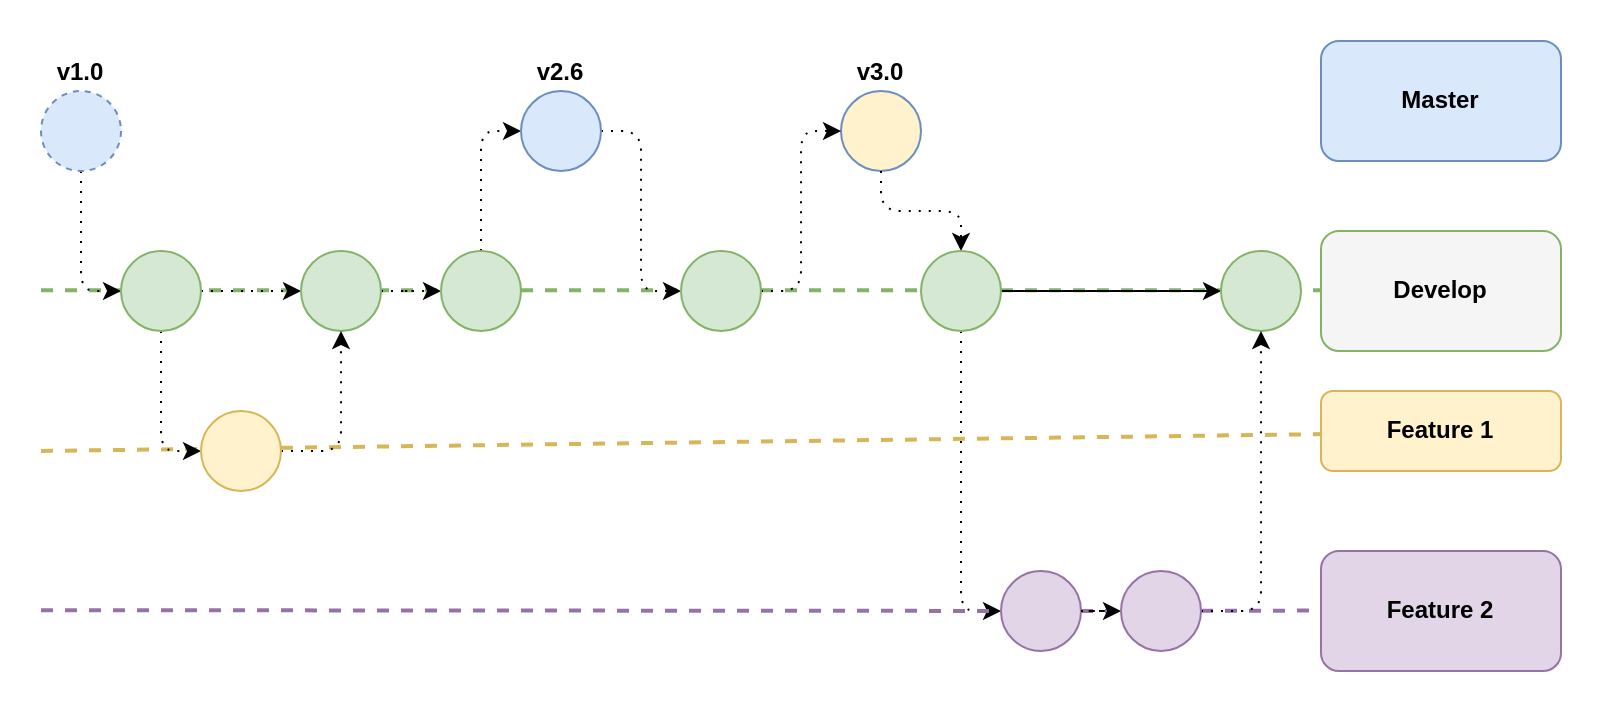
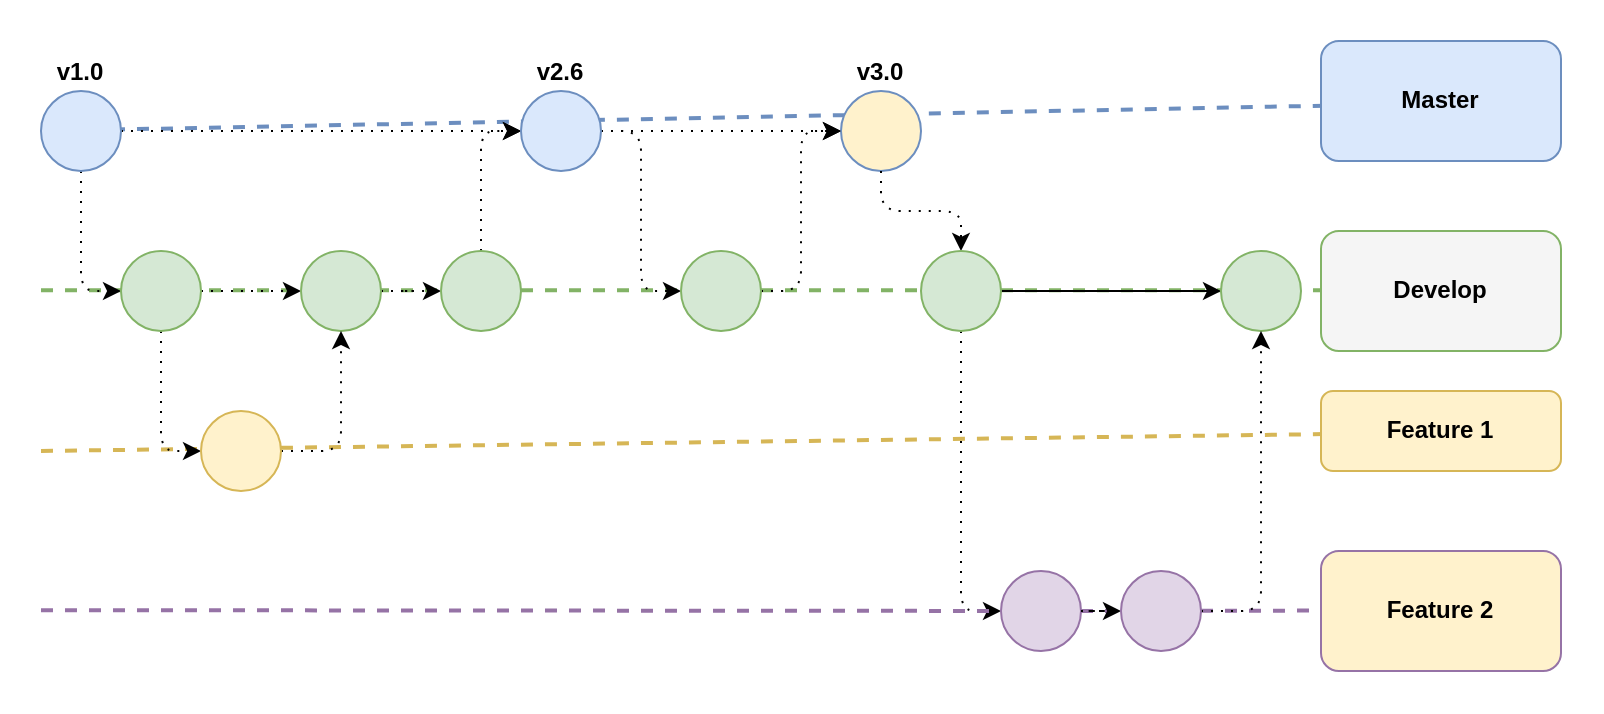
none -> (195, 128)
(81, 131) -> (81, 131)
none -> (339, 131)
none -> (719, 131)
(1441, 611) -> (1441, 611)
